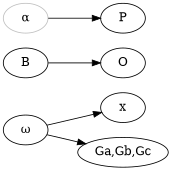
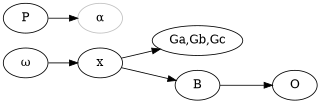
(70, 18) -> (59, 18)
none -> (145, 73)
(62, 138) -> (137, 55)
